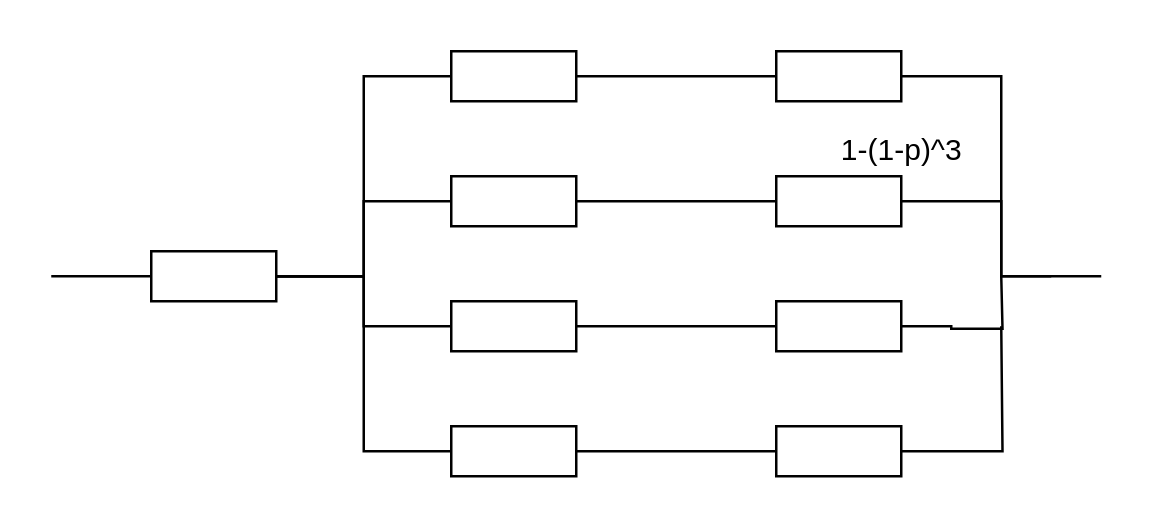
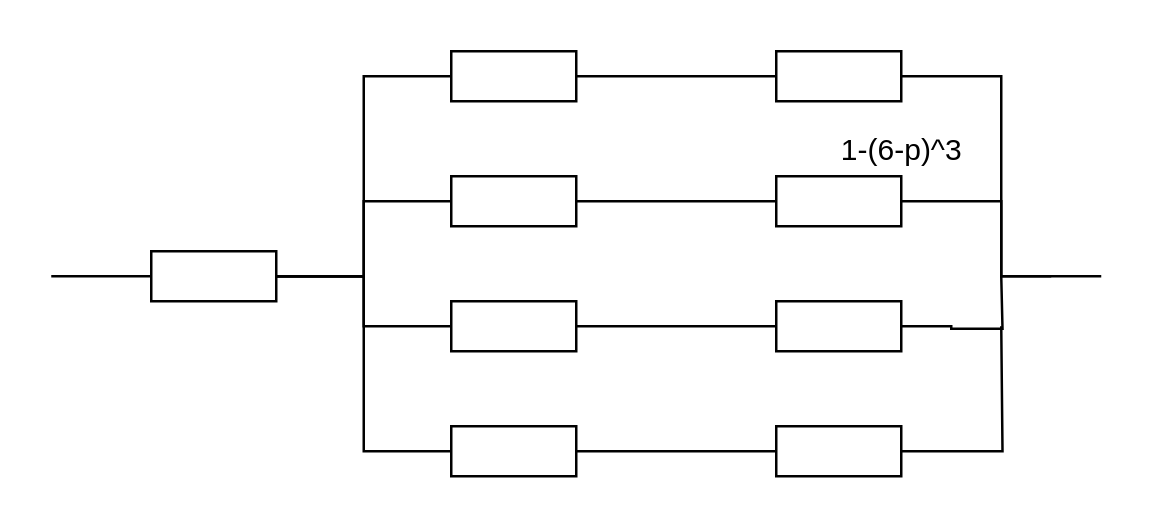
(903, 151) -> (903, 151)
